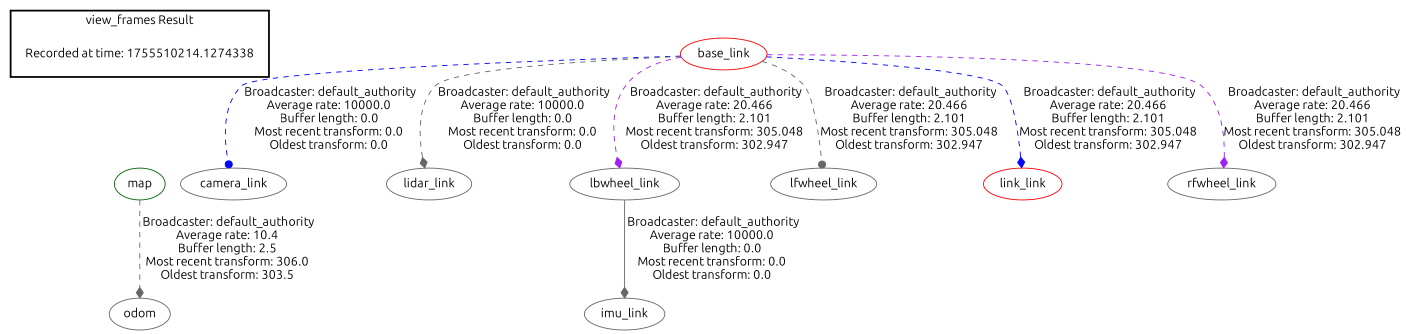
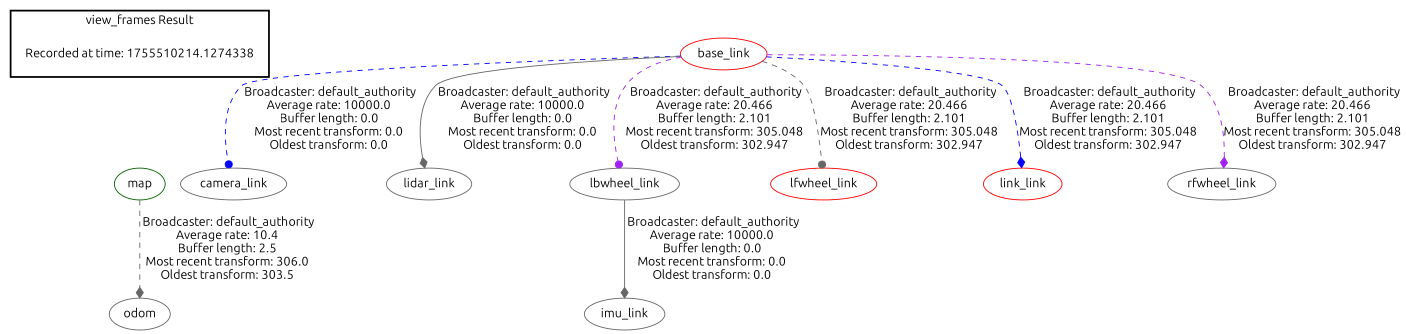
(519, 68) -> (519, 68)
(622, 92) -> (622, 92)
(824, 184) -> (824, 184)
